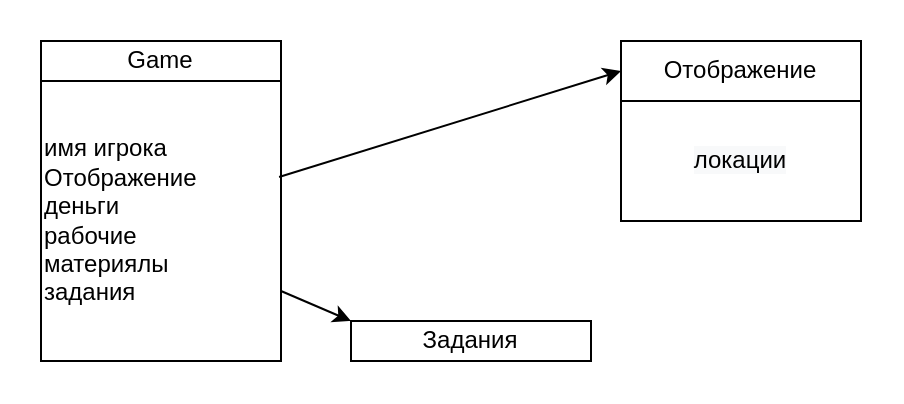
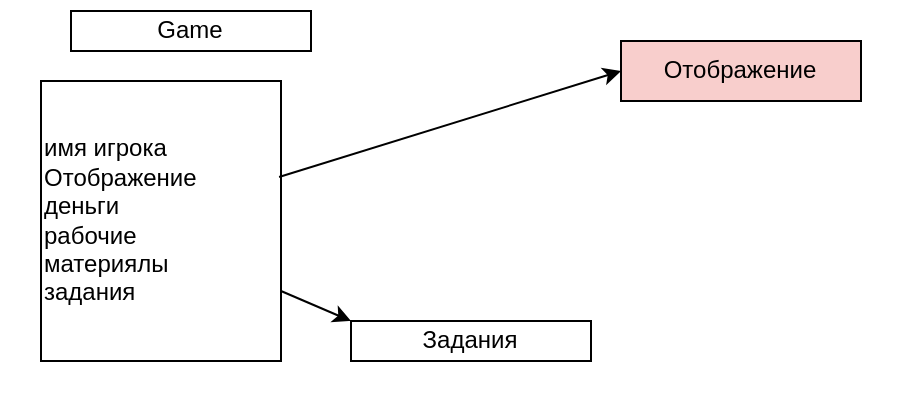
(161, 61) -> (191, 31)
(741, 71) -> (741, 71)
(741, 161) -> none
